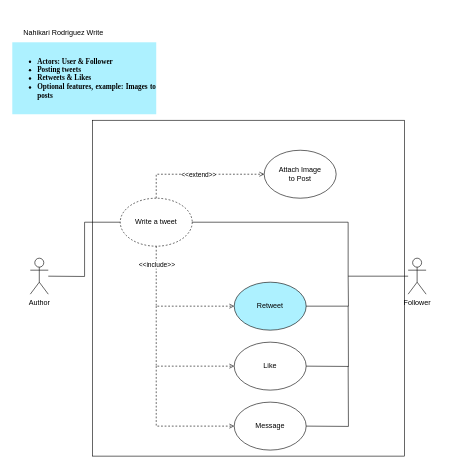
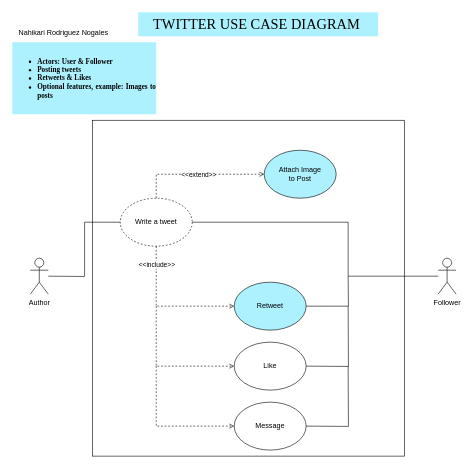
none -> (258, 24)
(64, 33) -> (64, 33)
(300, 174) -> (300, 174)
(417, 276) -> (447, 276)
